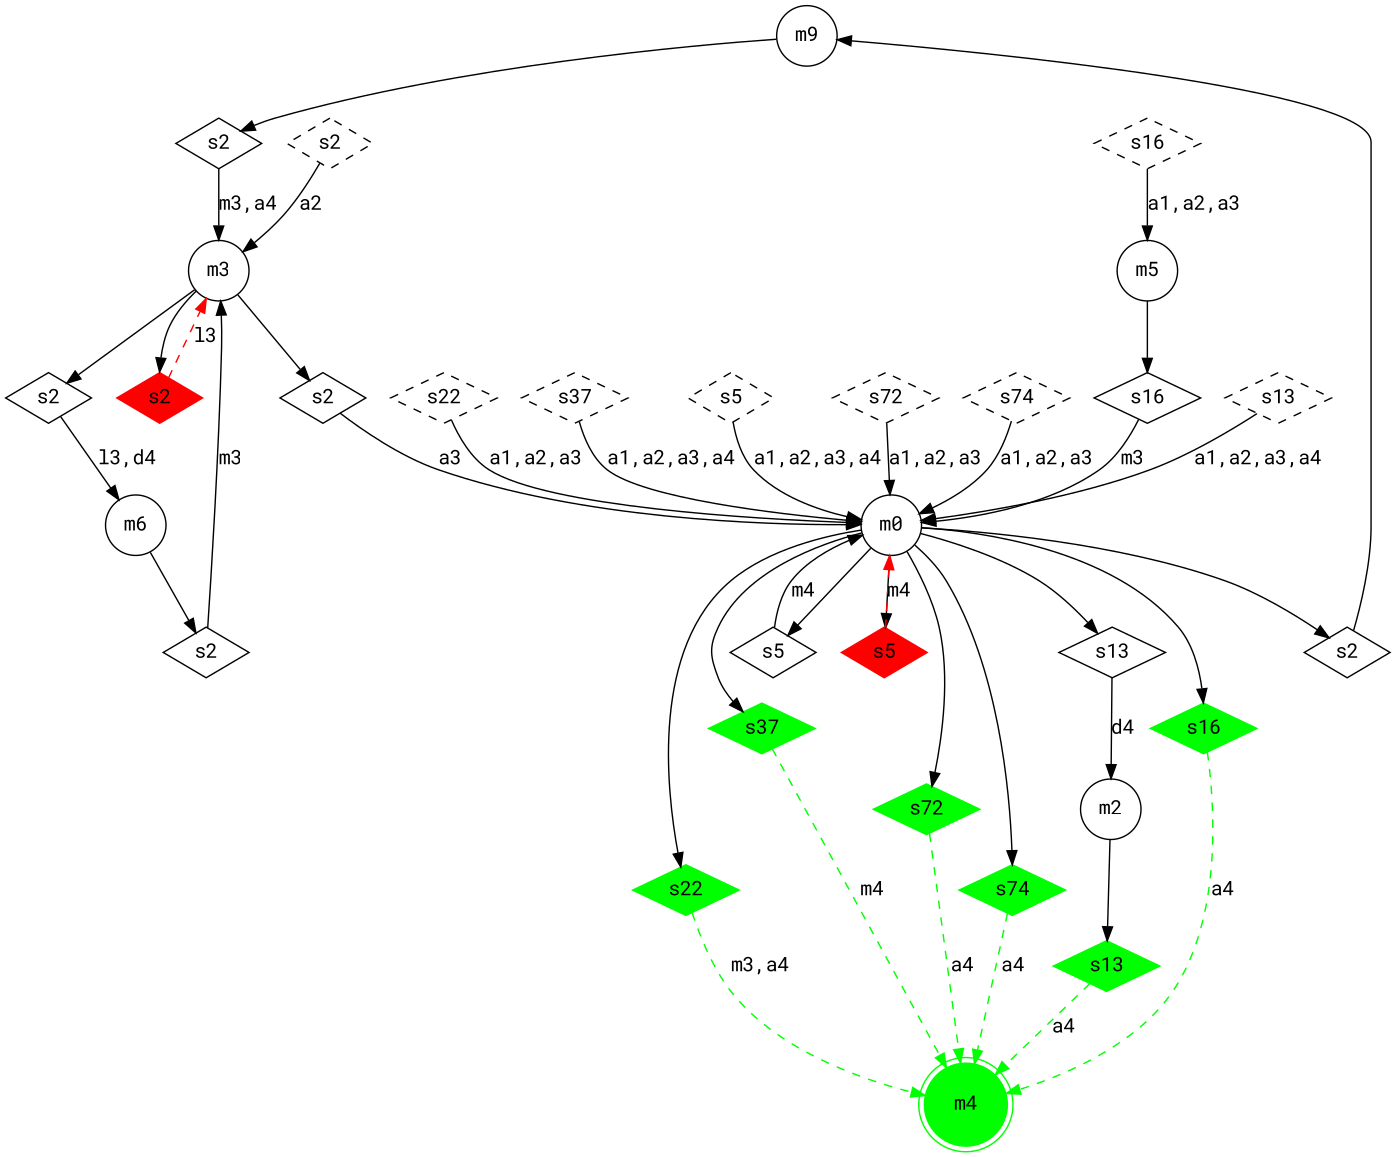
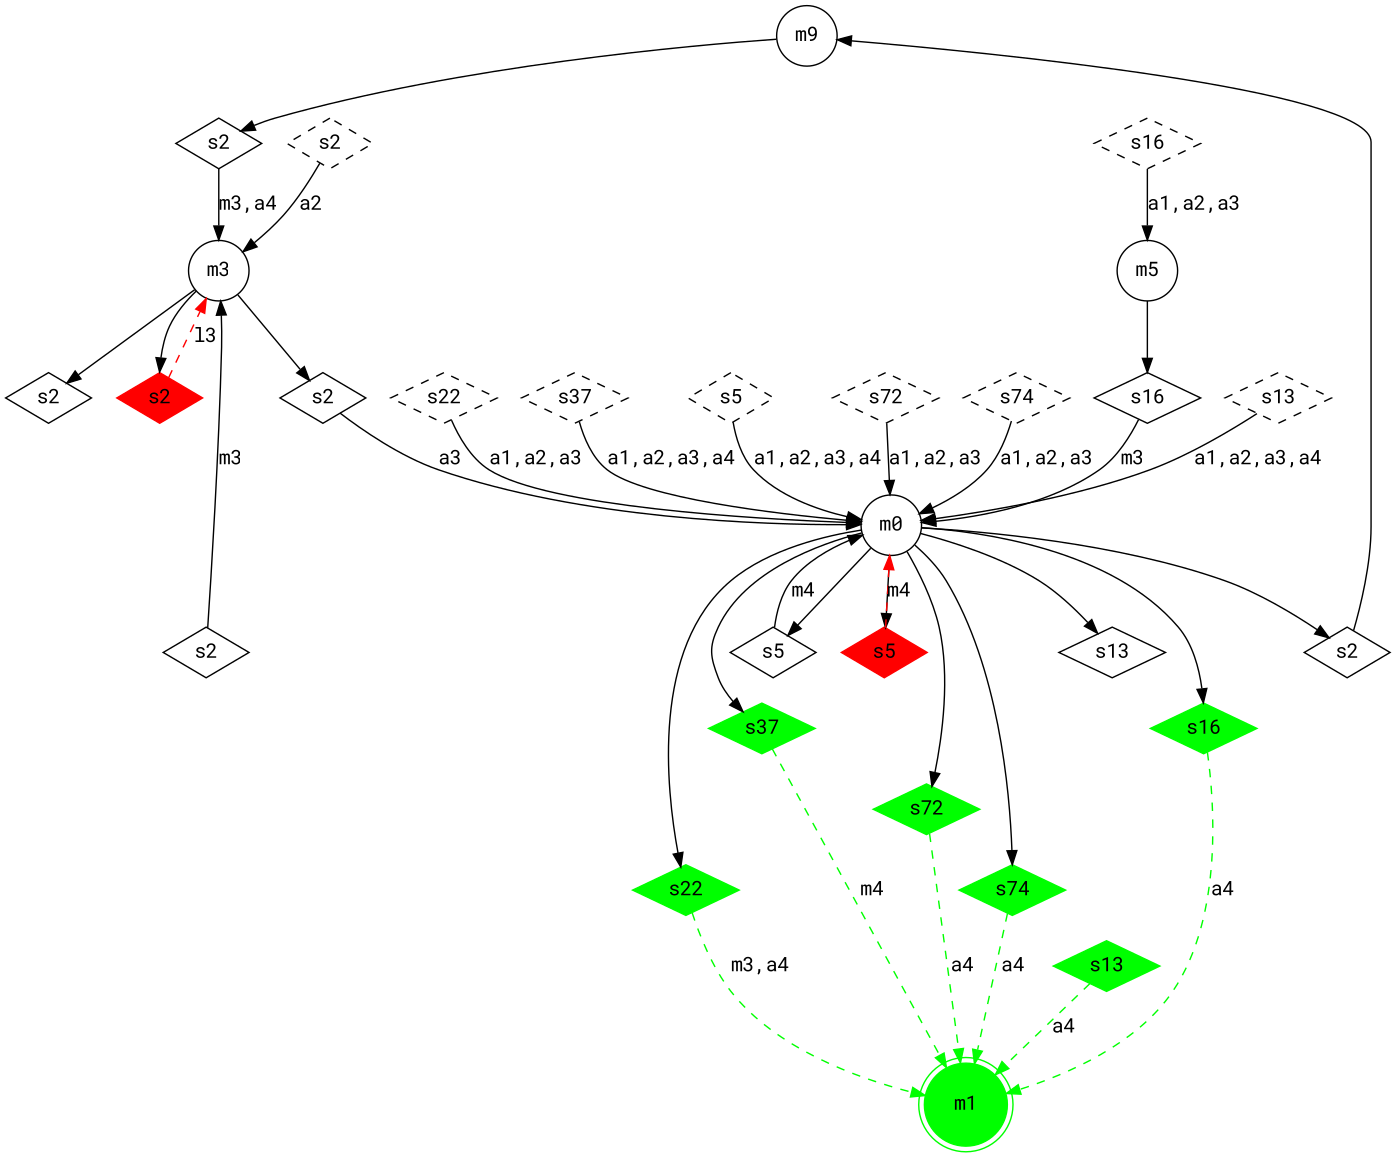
(136, 525) -> none
(1111, 809) -> none
(966, 1105) -> (966, 1105)
